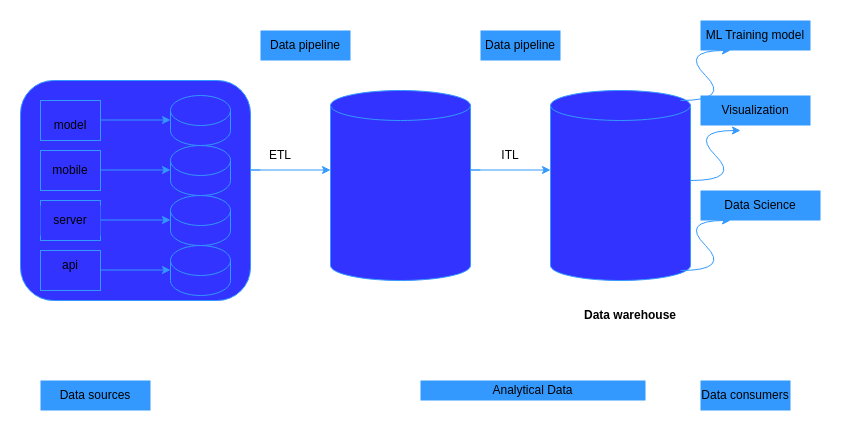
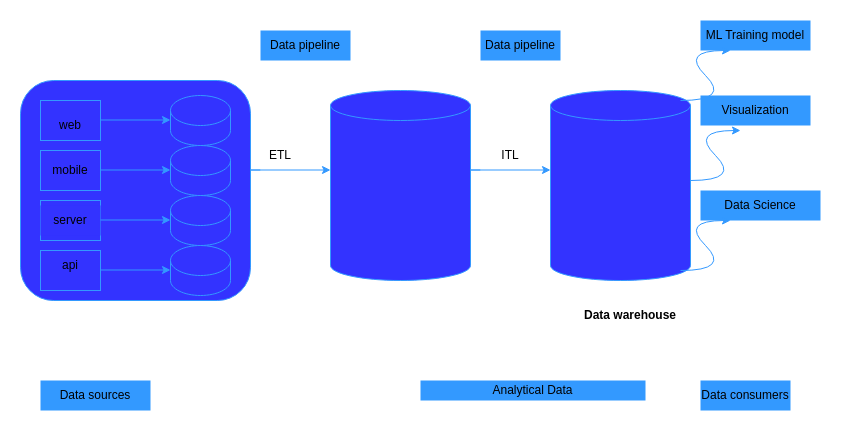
(71, 126) -> (71, 126)
